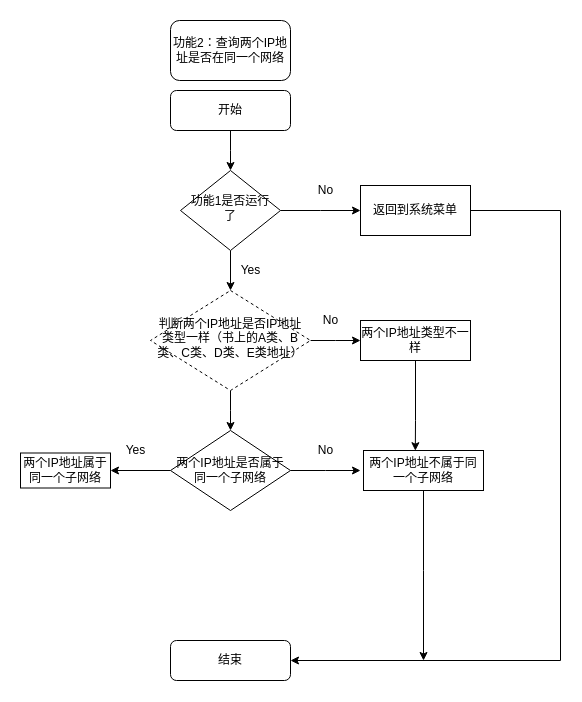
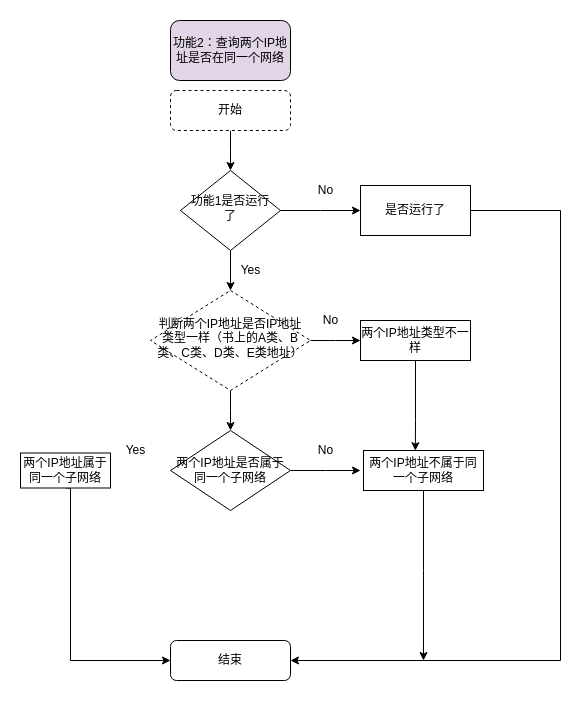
(231, 51) -> (231, 51)
(231, 111) -> (231, 111)
(416, 211) -> (416, 211)
(144, 471) -> none
none -> (71, 619)
